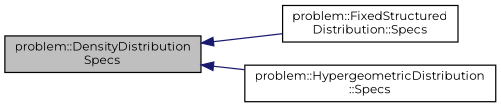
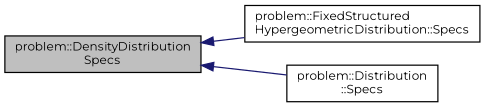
(370, 24) -> (362, 24)
(370, 83) -> (362, 83)
